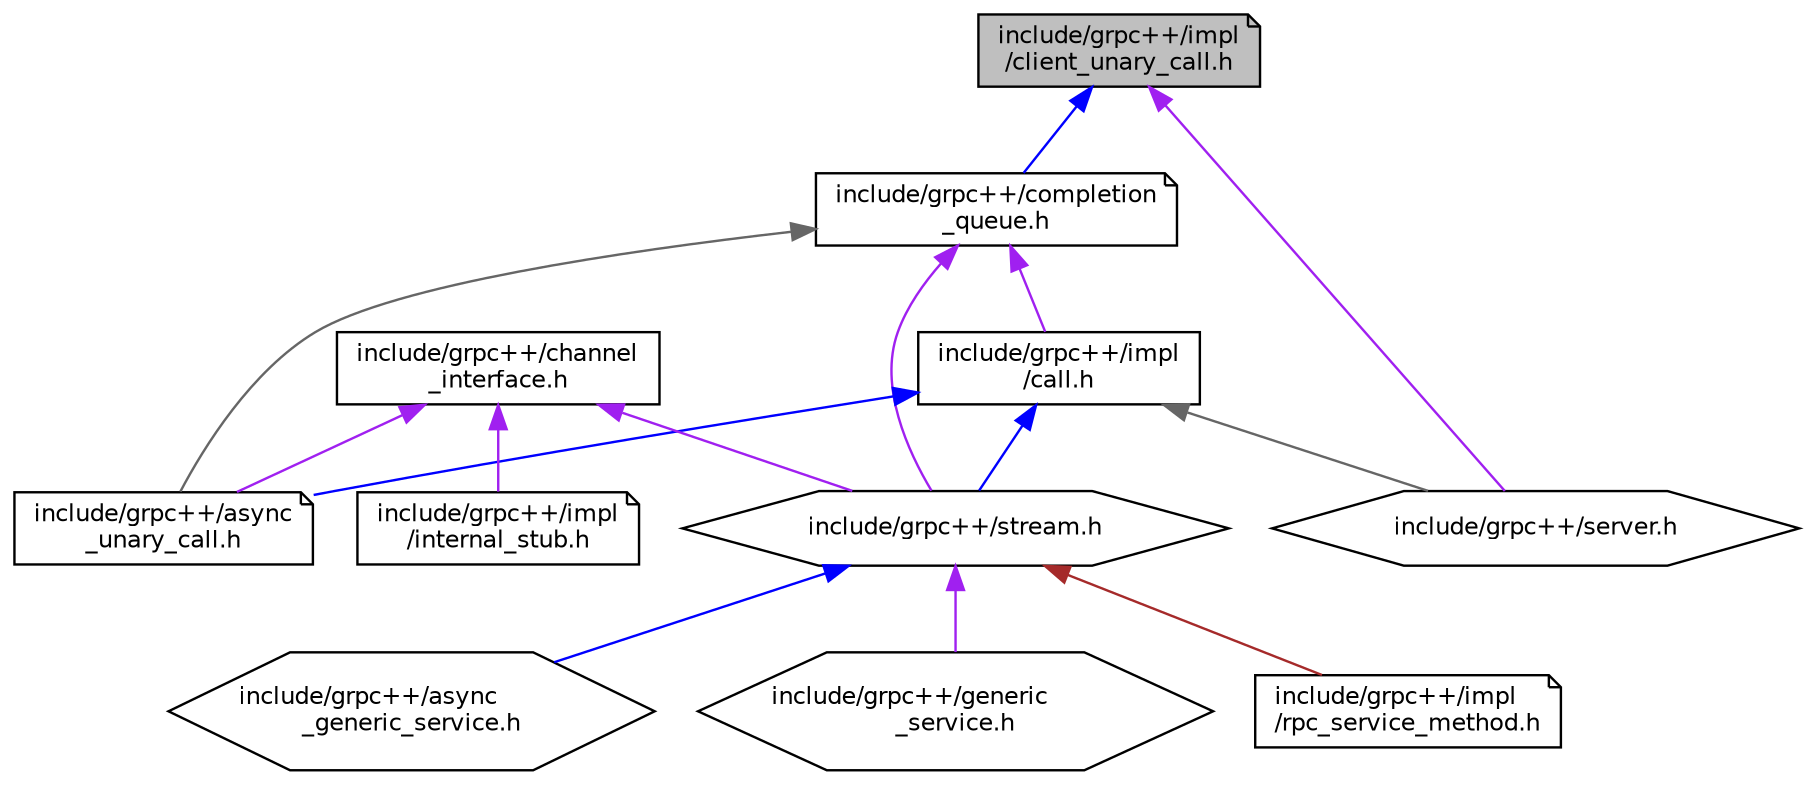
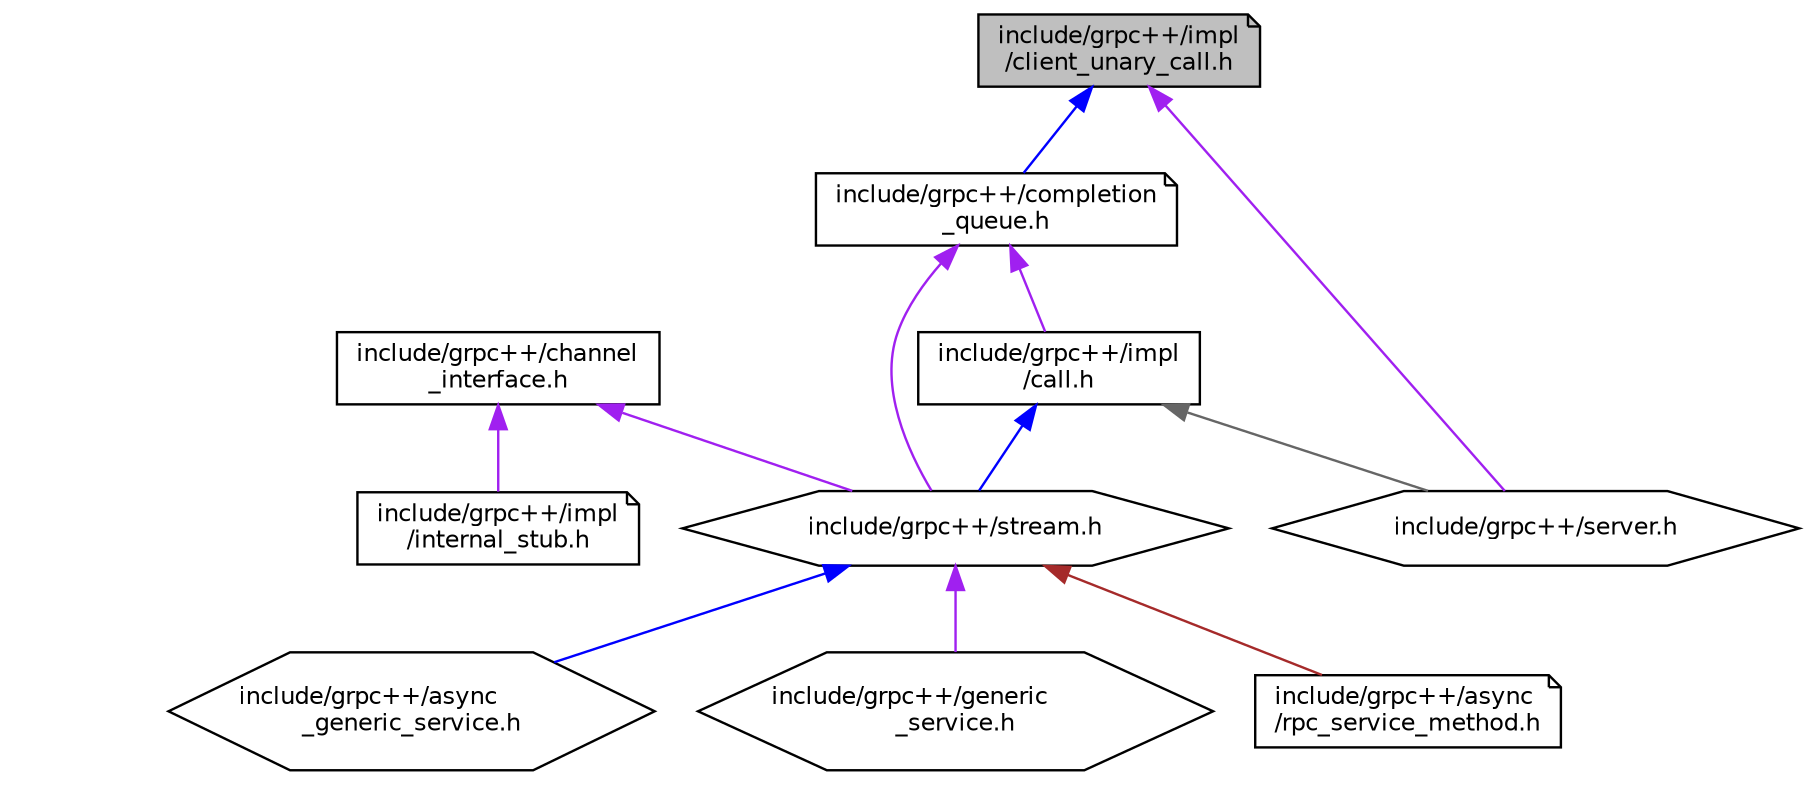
(164, 528) -> none
(1408, 711) -> (1408, 711)
